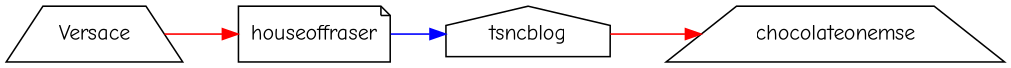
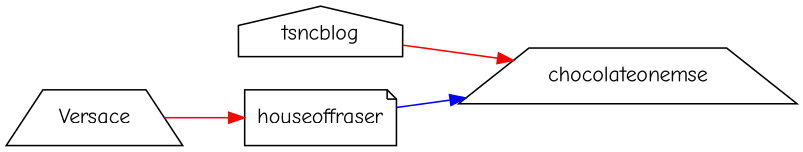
(410, 34) -> (423, 104)
